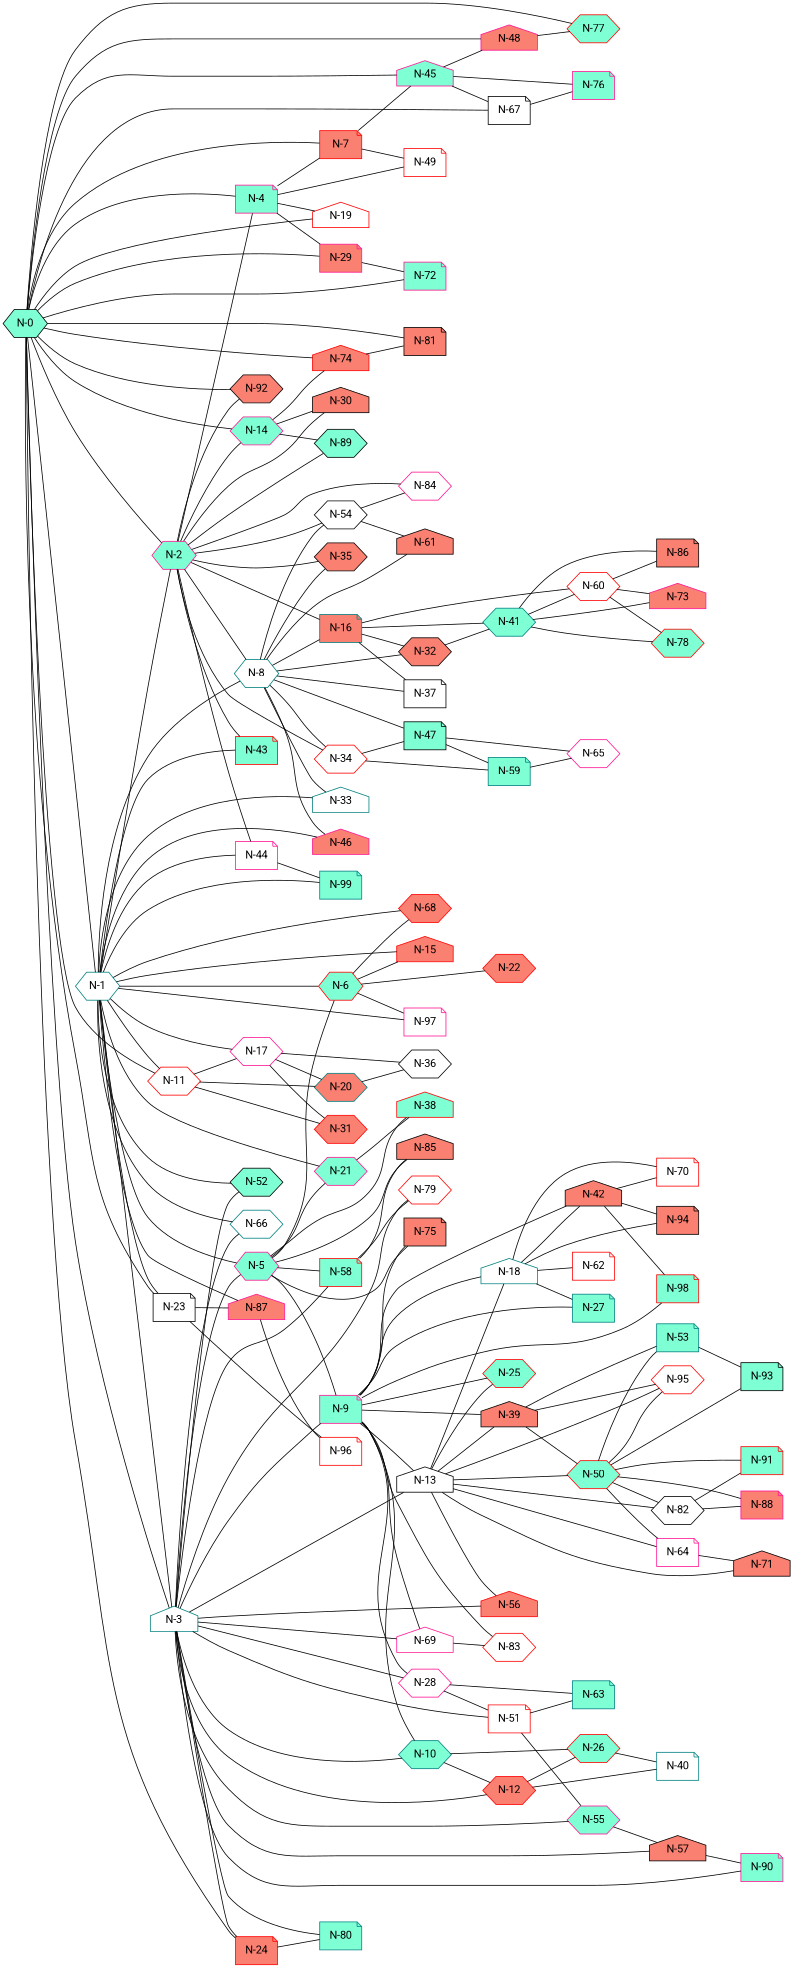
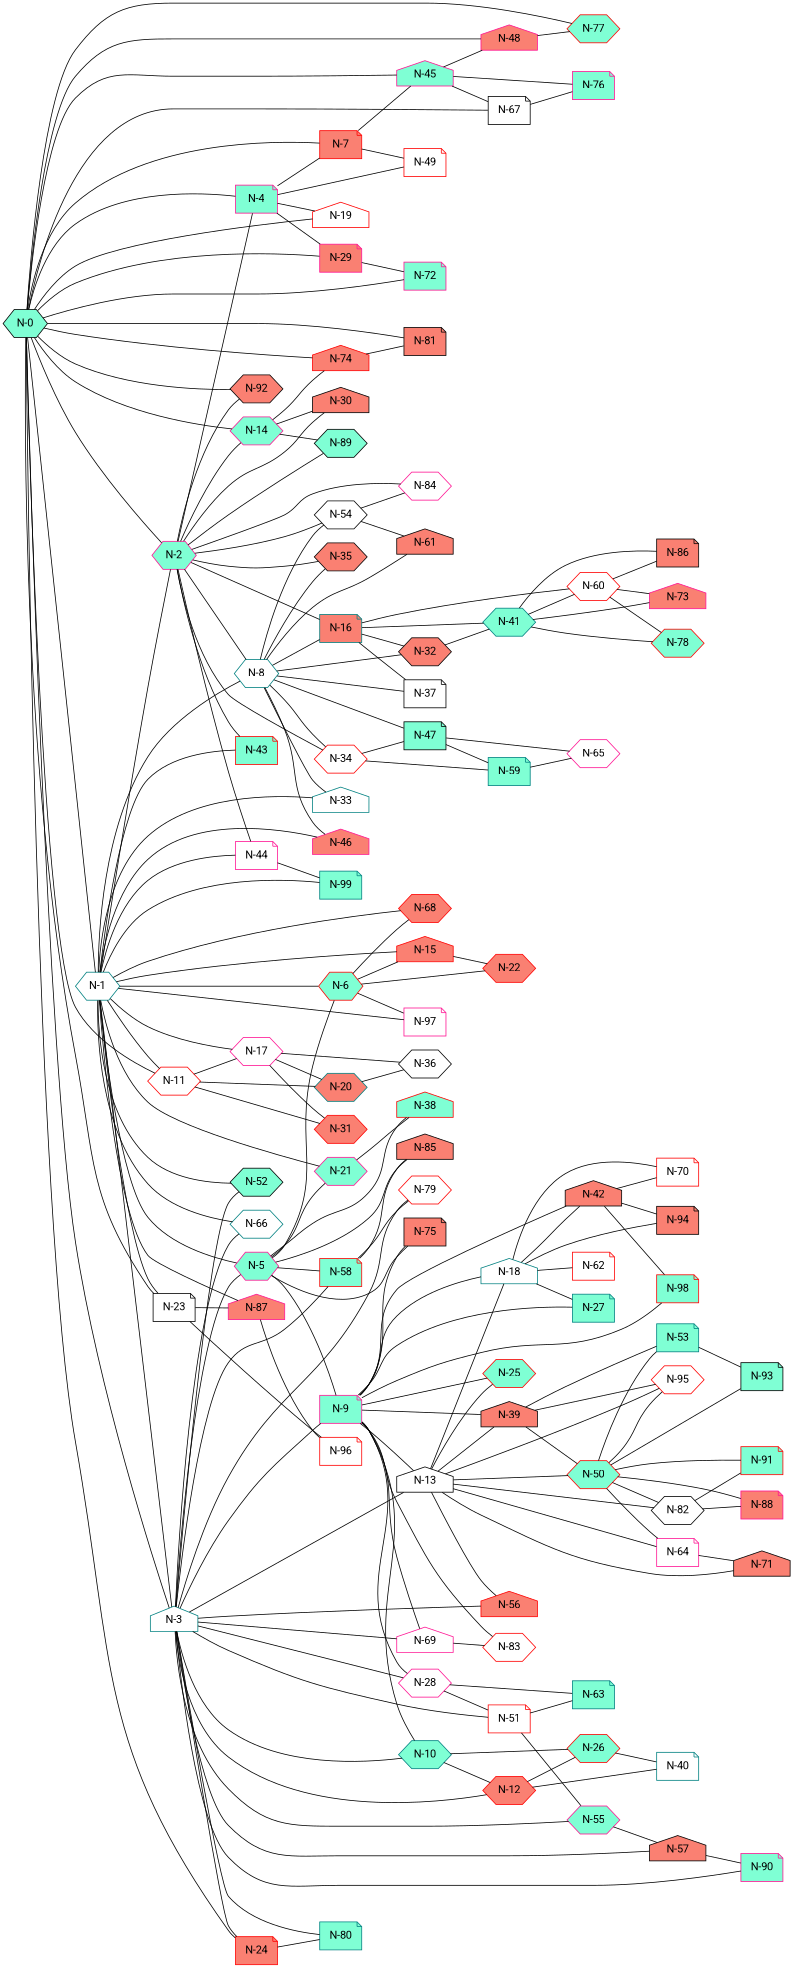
none -> (470, 960)
